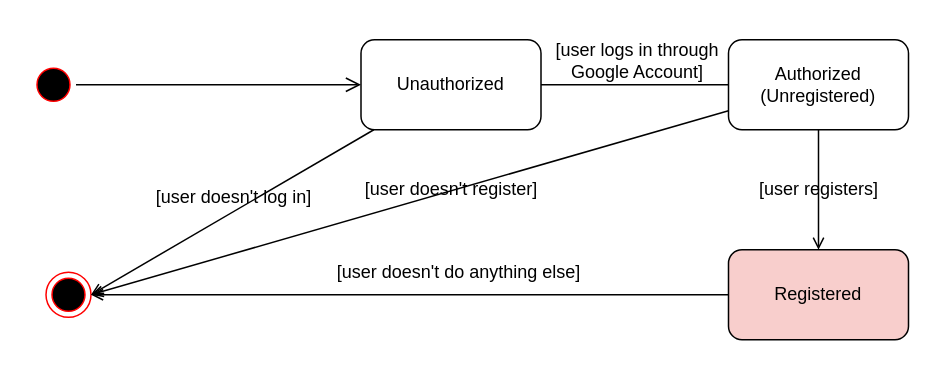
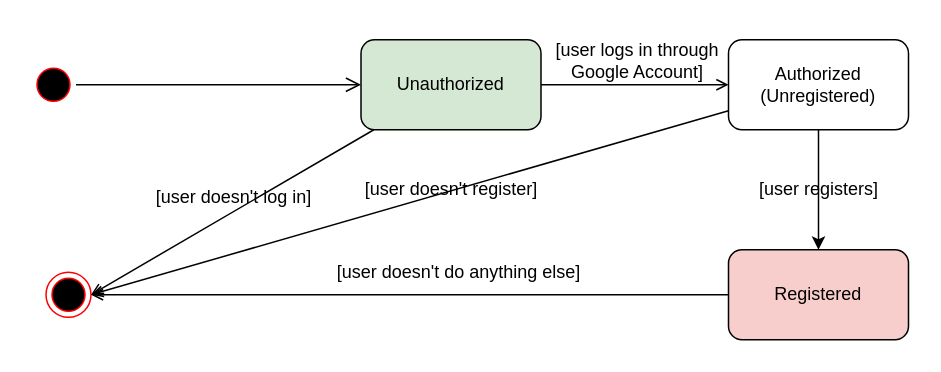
(451, 85) -> (451, 85)
(722, 85) -> (721, 85)
(818, 240) -> (818, 238)
